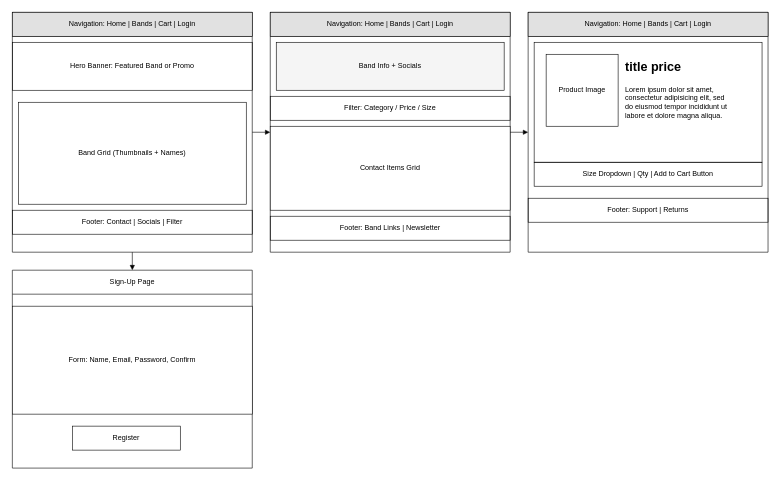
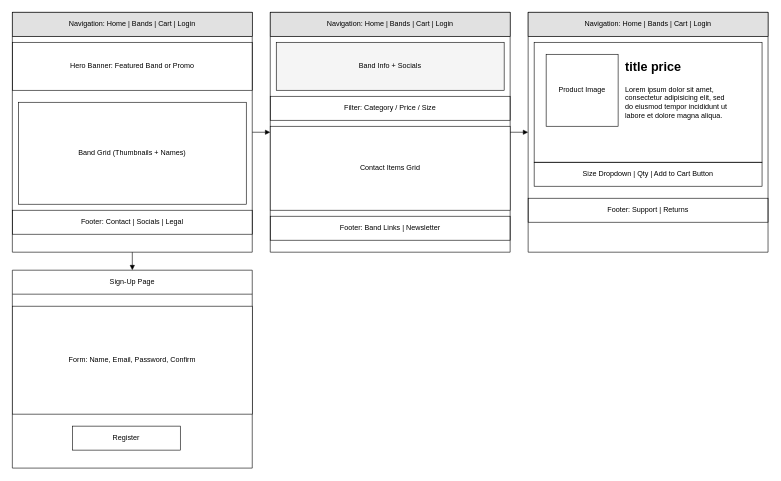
(132, 222) -> (132, 222)
